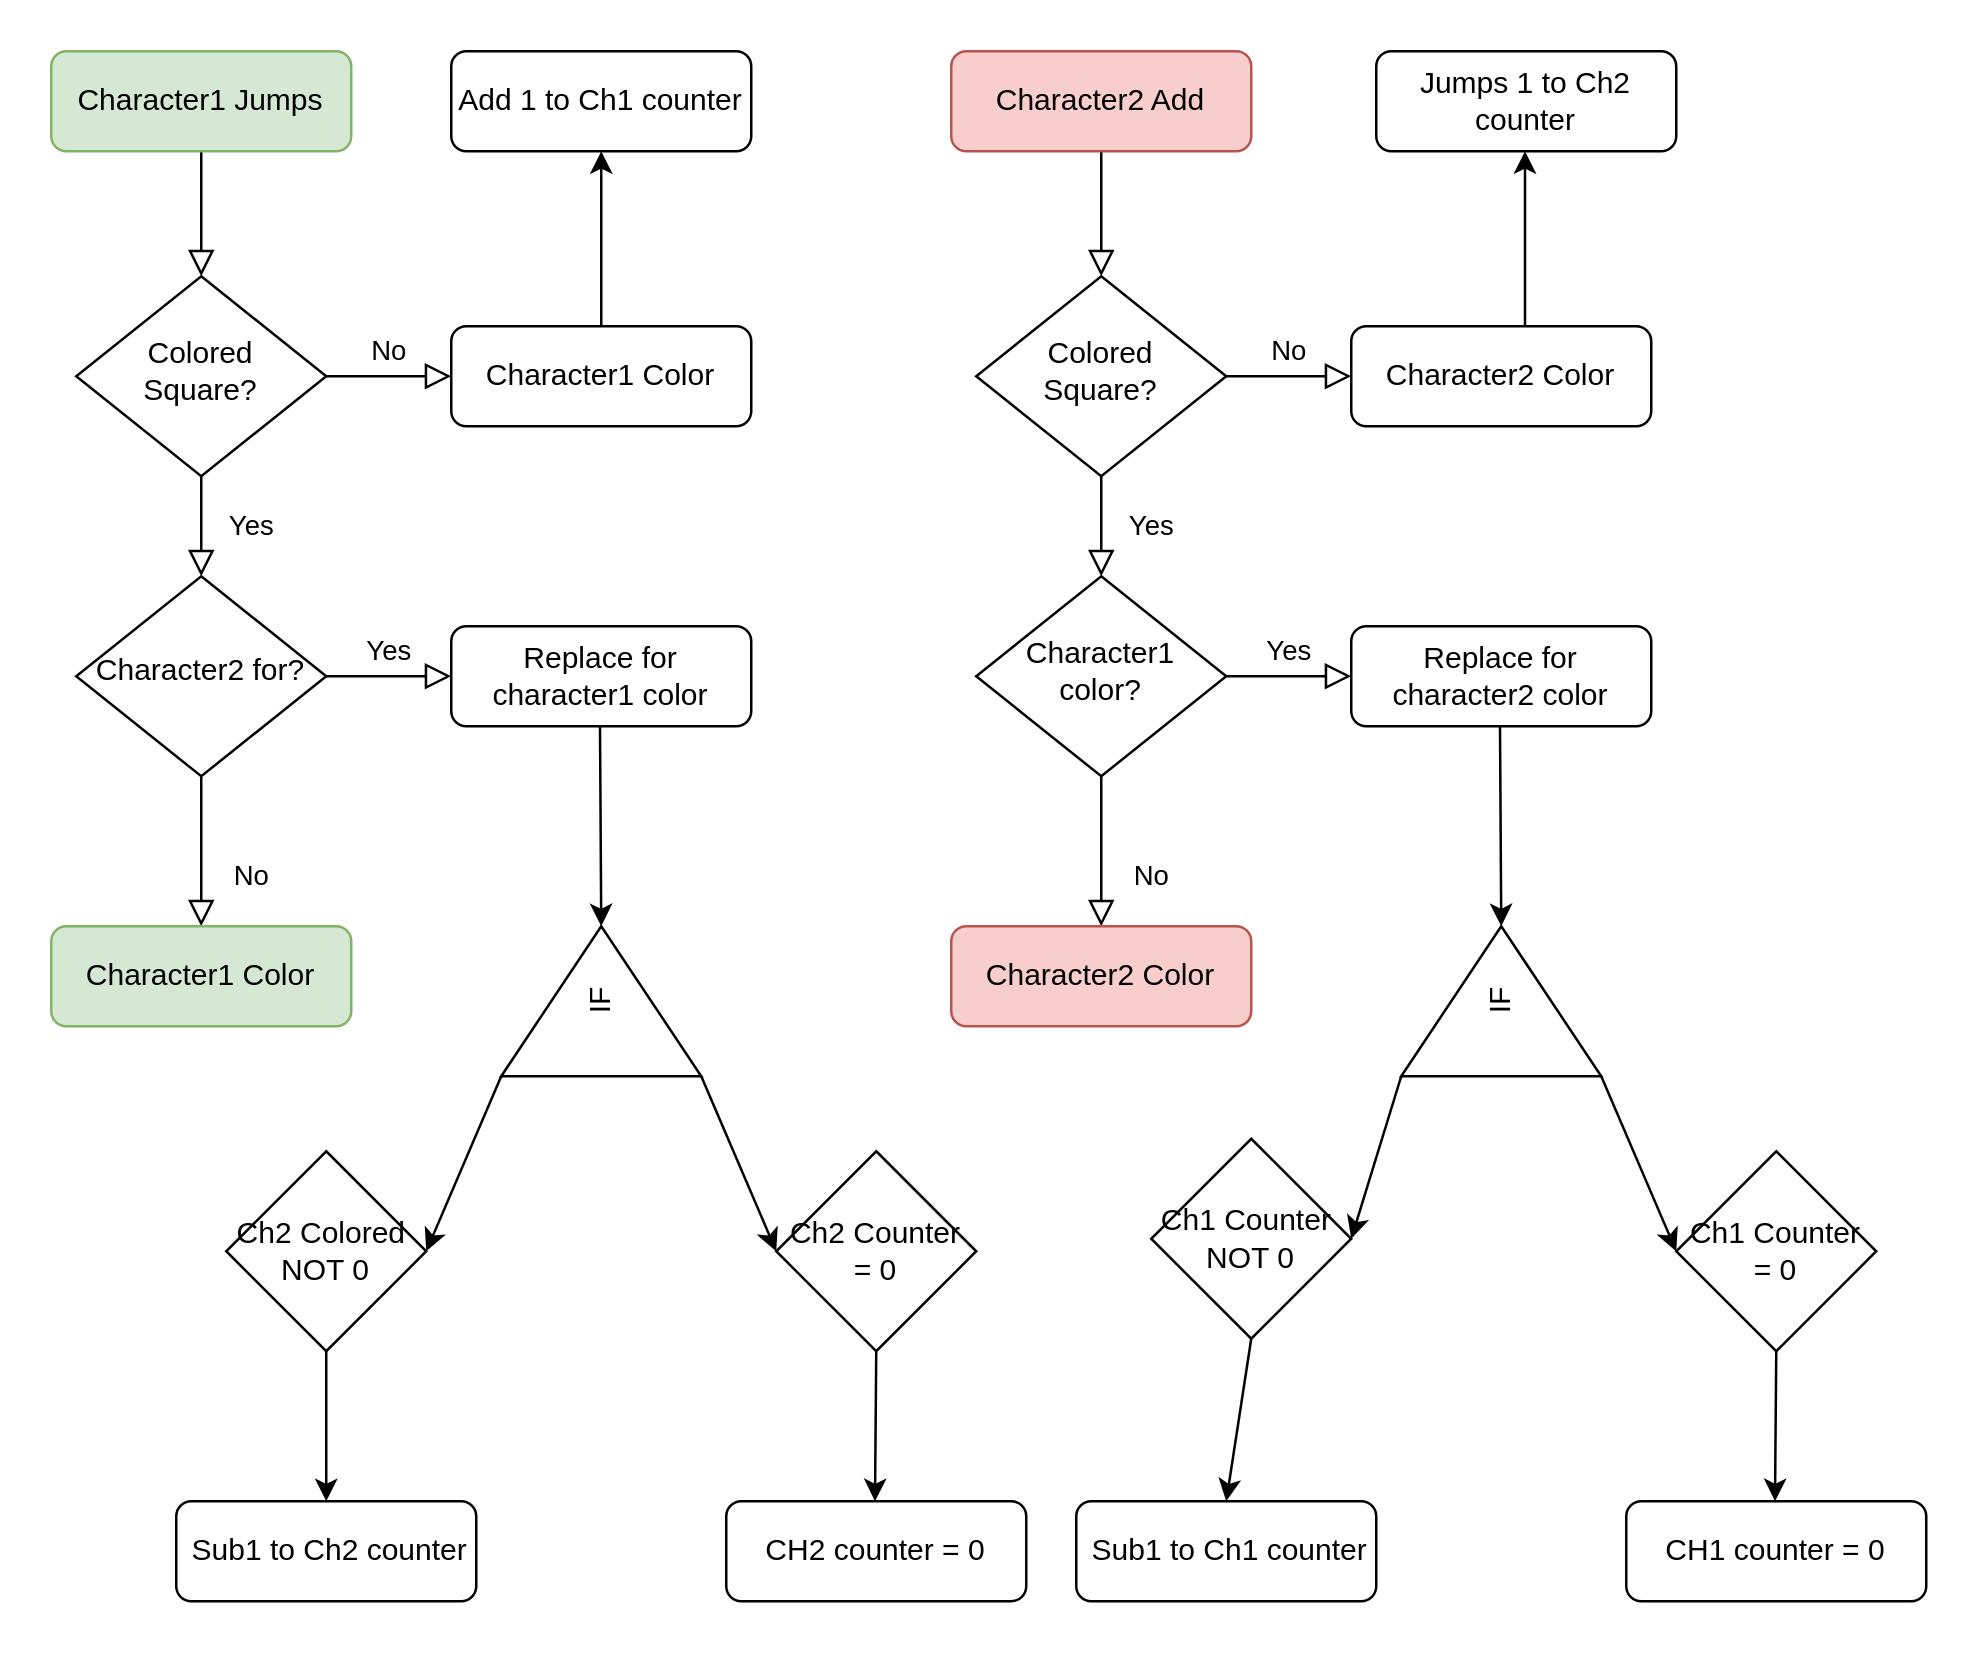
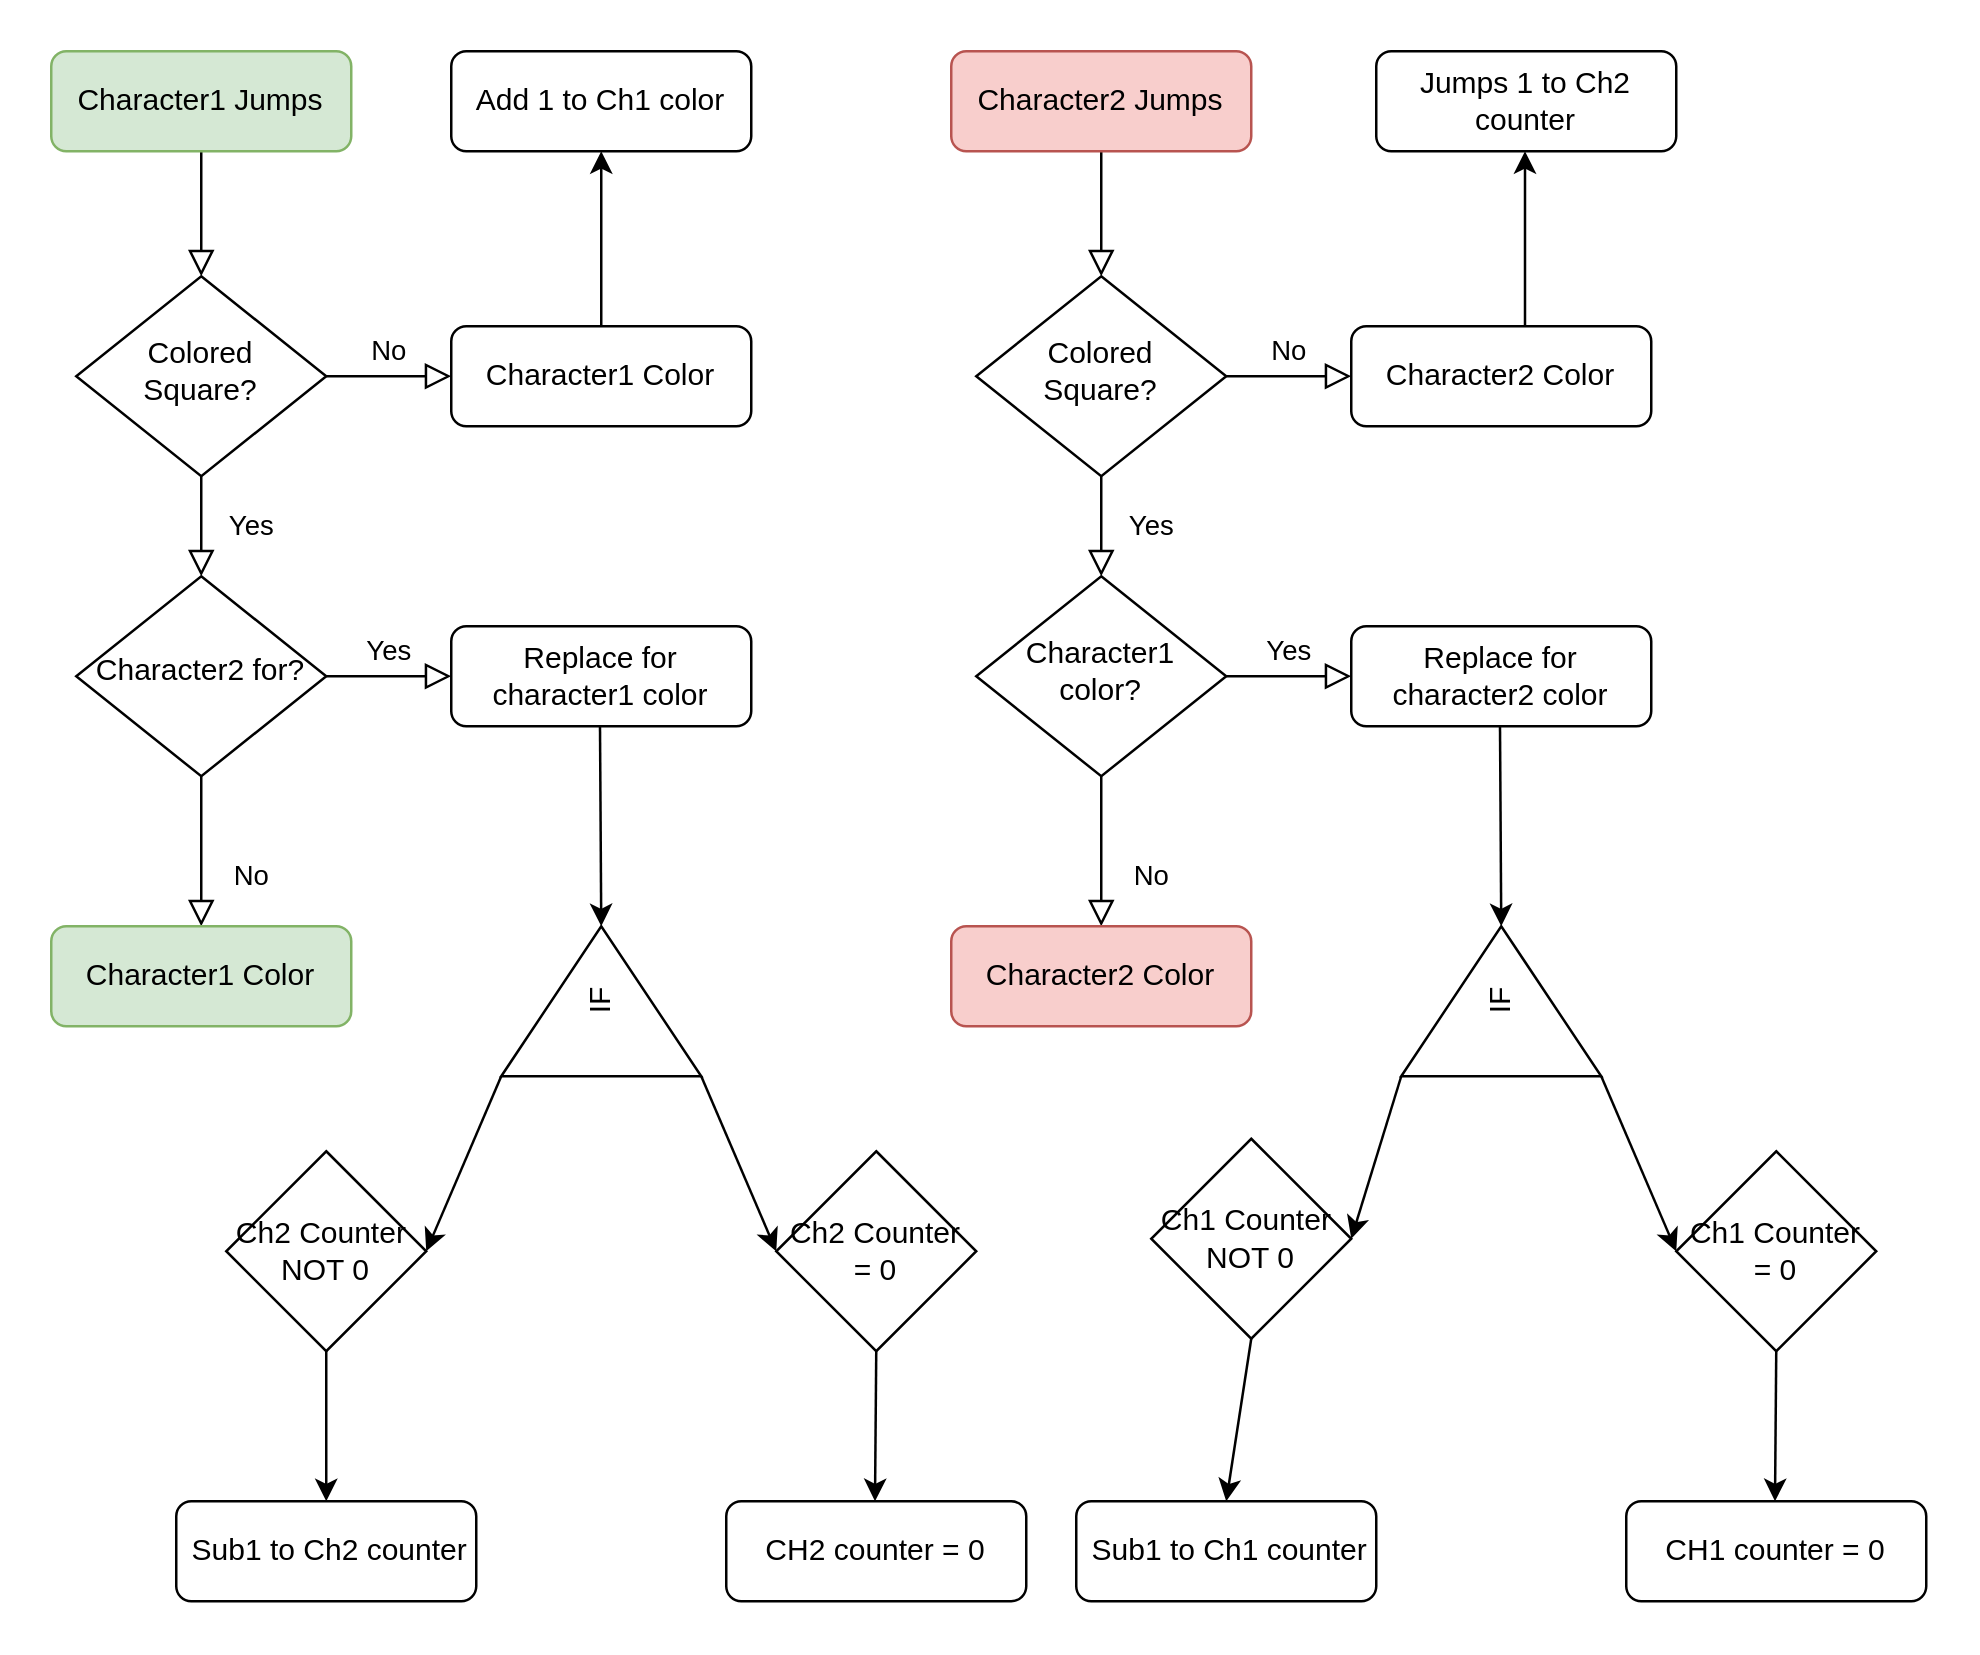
(601, 101) -> (601, 101)
(1101, 101) -> (1101, 101)
(326, 1251) -> (326, 1251)
